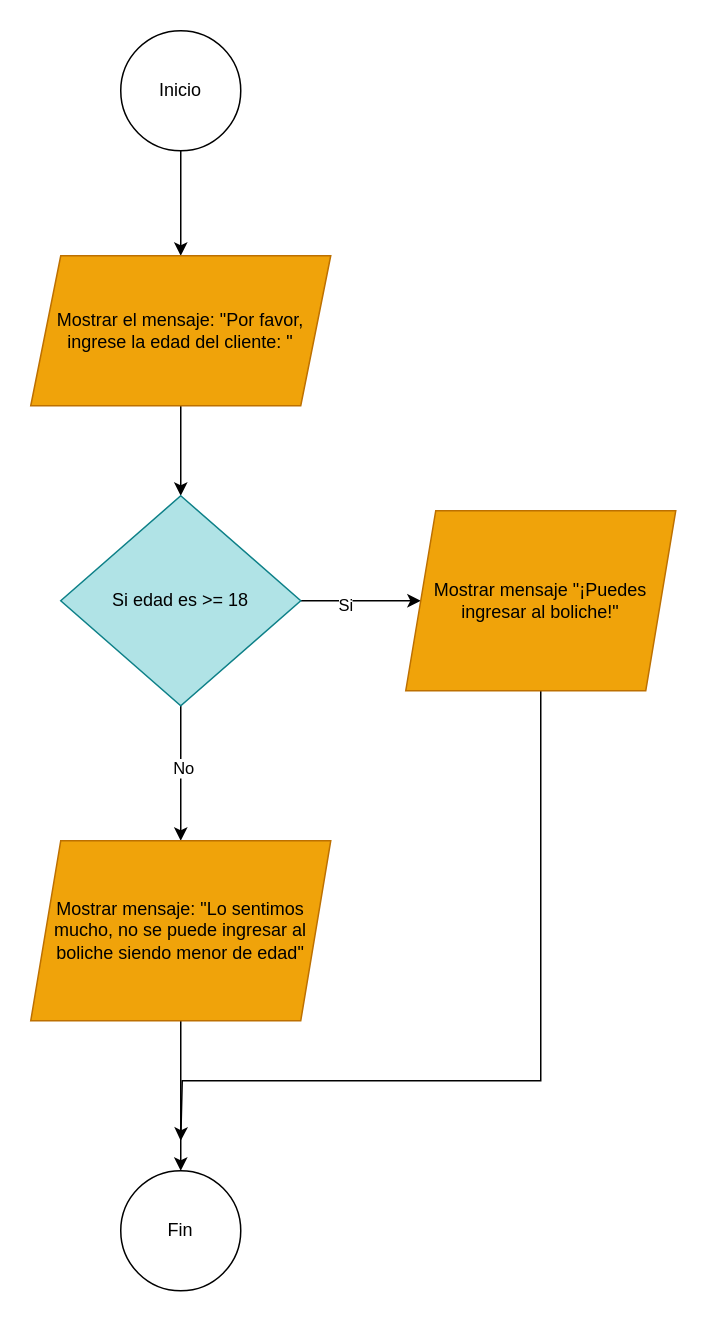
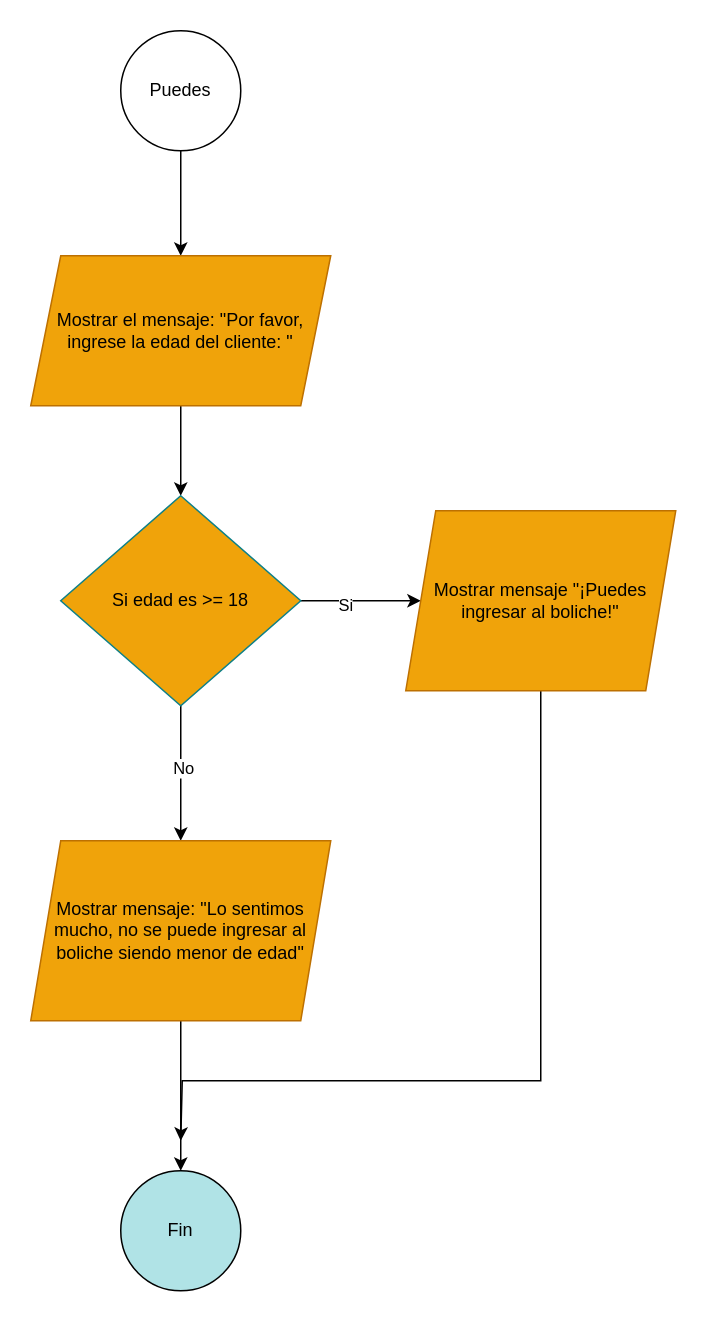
(181, 91) -> (181, 91)
(181, 601) -> (181, 601)
(181, 1231) -> (181, 1231)
